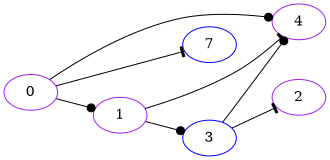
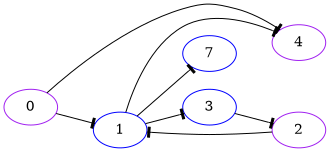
(151, 27) -> (154, 20)
(118, 69) -> (163, 93)
(252, 83) -> none
(72, 103) -> (73, 118)
(120, 115) -> (120, 130)
(161, 126) -> (162, 119)
none -> (212, 135)
